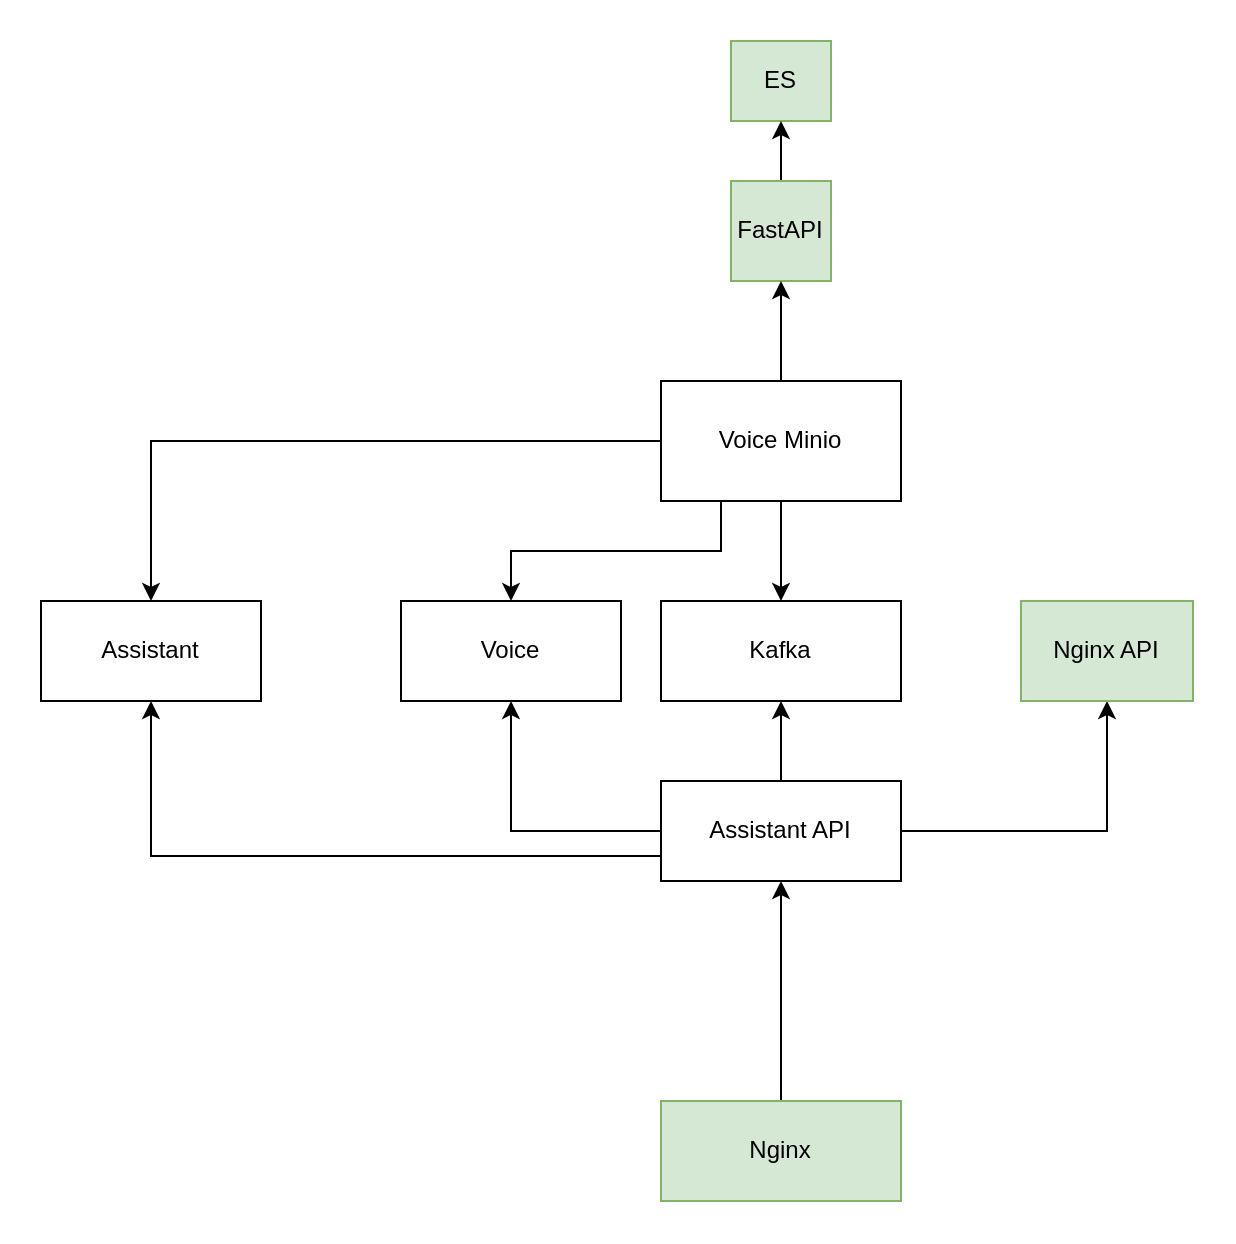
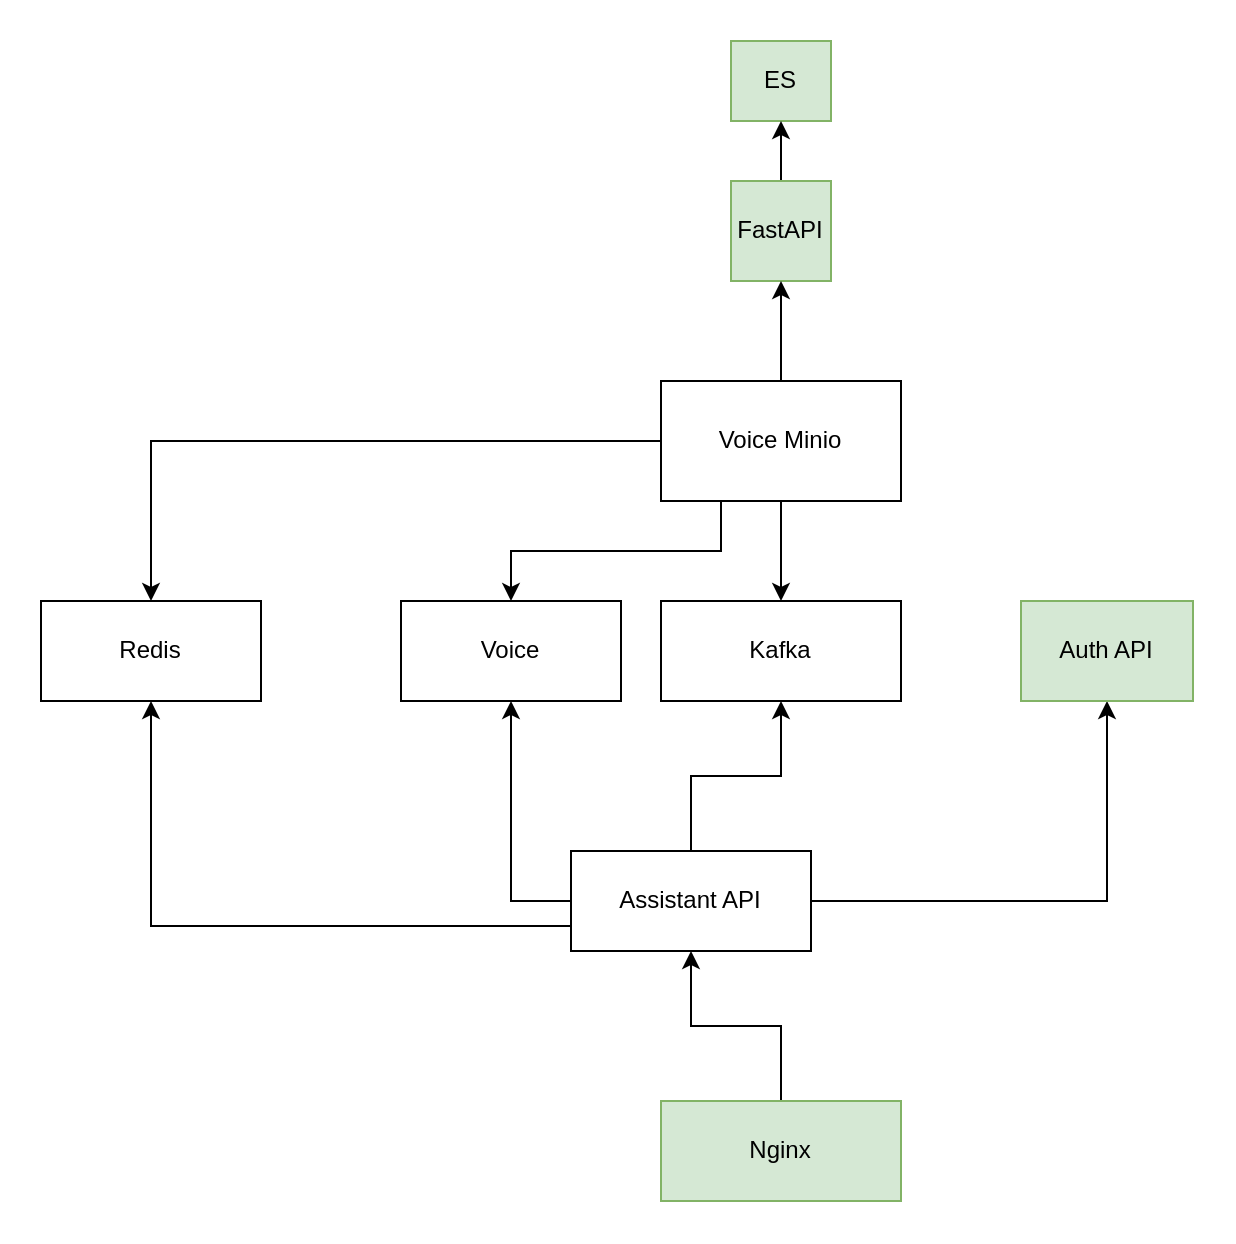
(151, 651) -> (151, 651)
(1107, 651) -> (1107, 651)
(781, 831) -> (691, 901)
